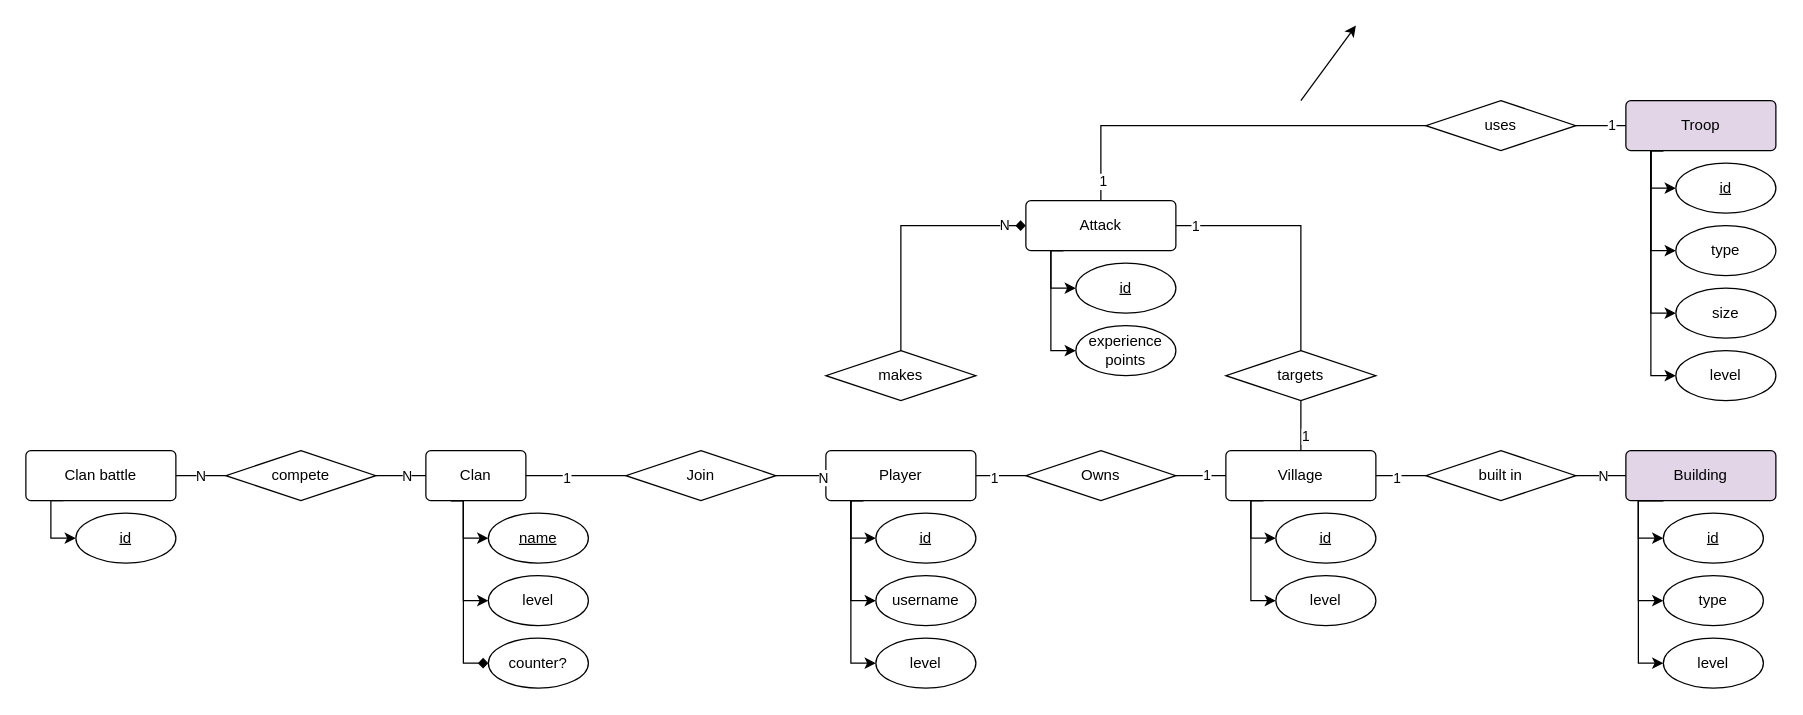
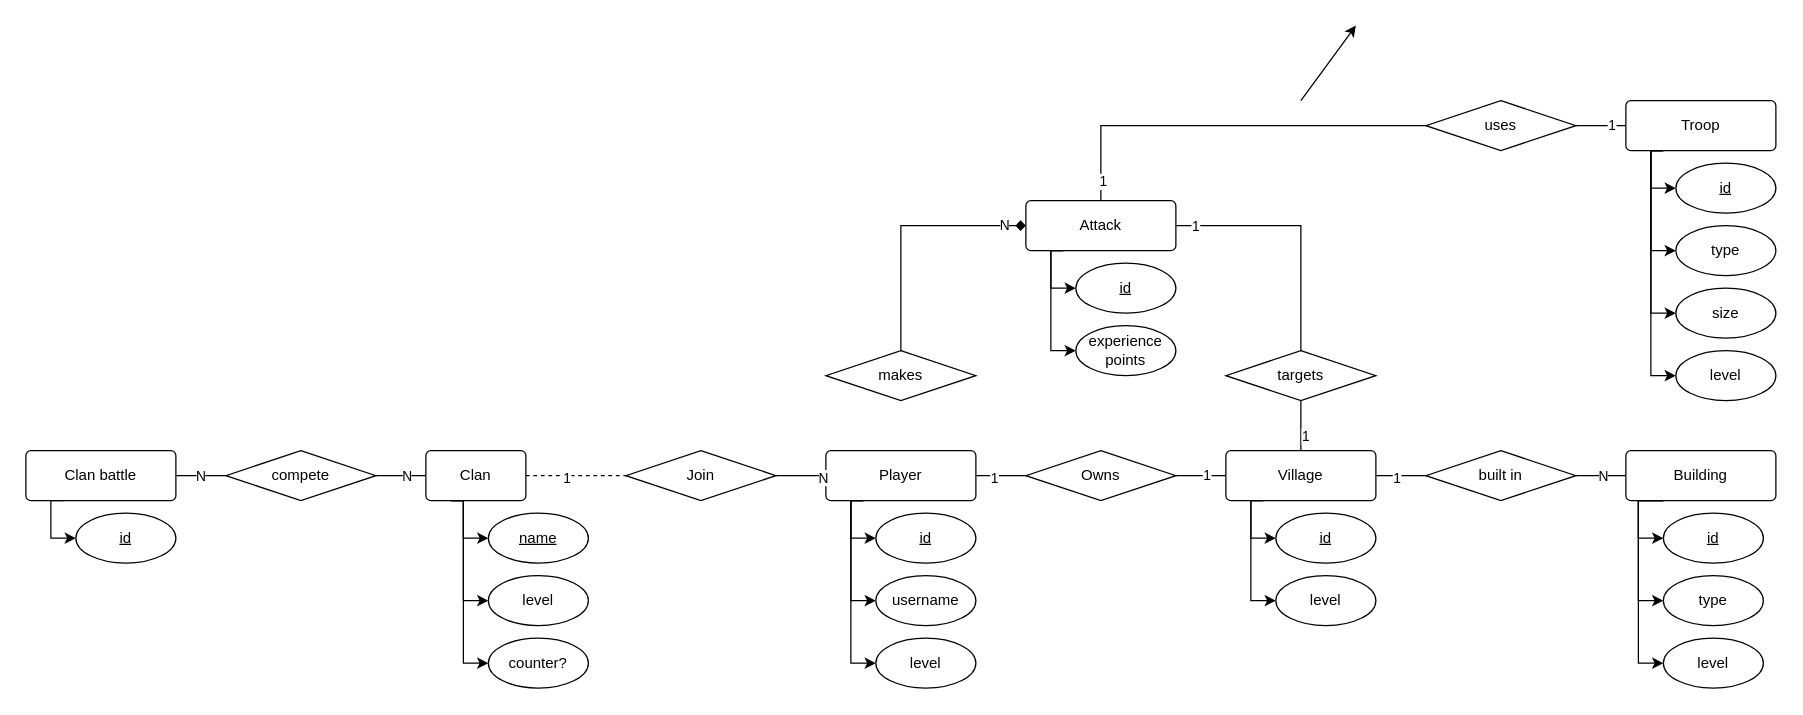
(1701, 126) -> (1701, 126)
(598, 476) -> (598, 476)
(1701, 476) -> (1701, 476)
(477, 663) -> (478, 663)
